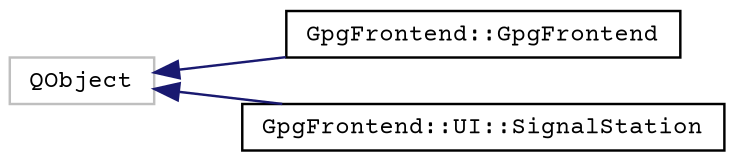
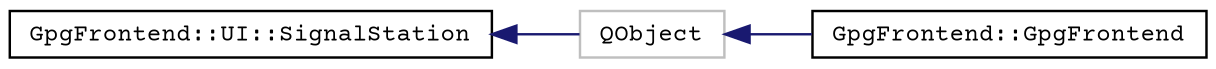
(231, 98) -> (548, 34)
